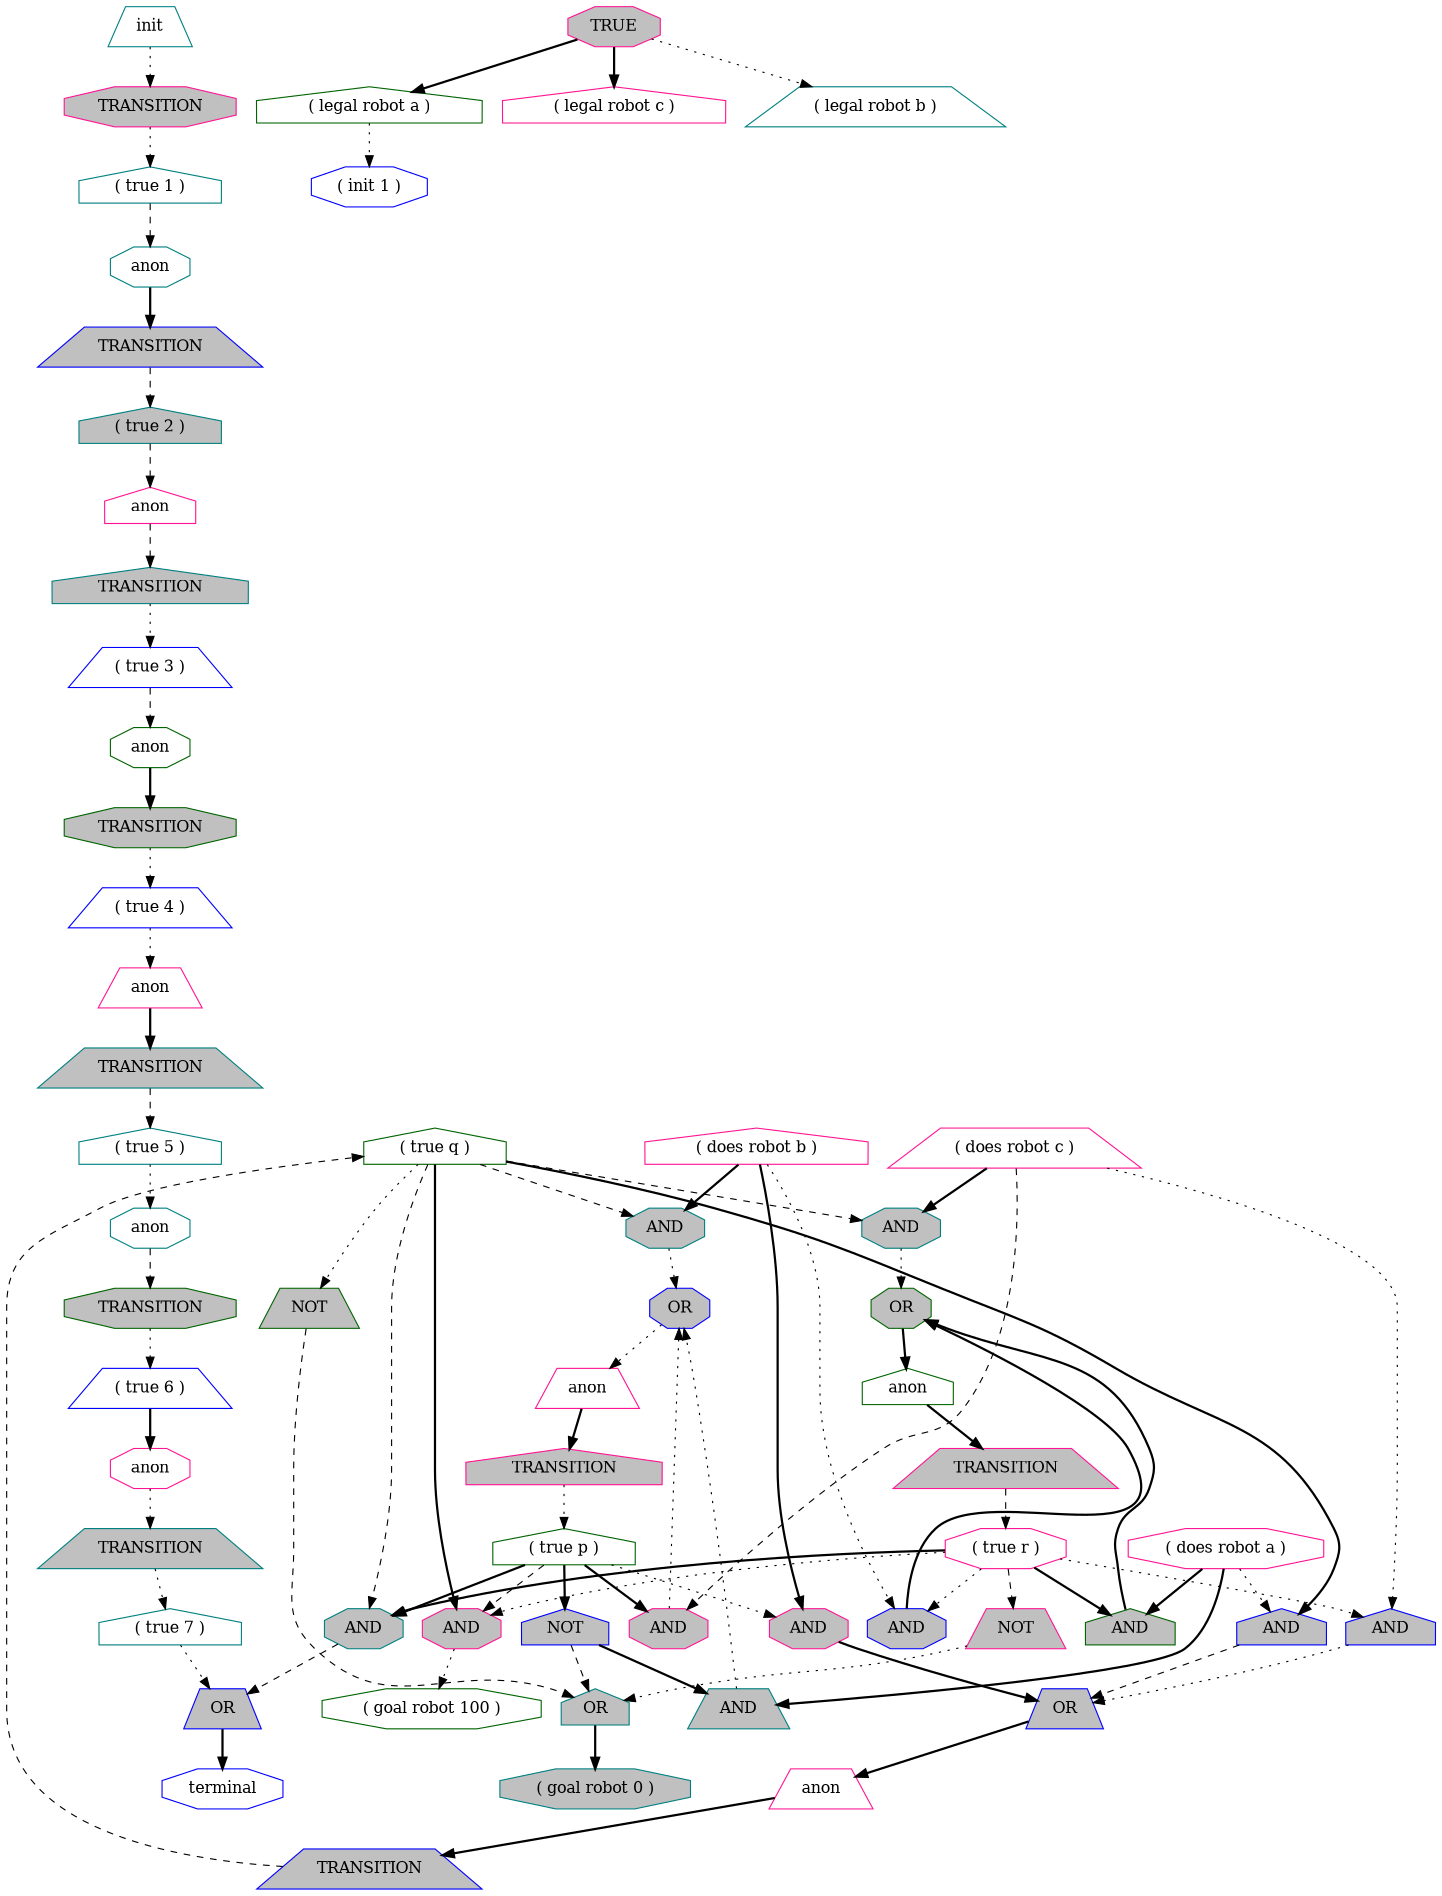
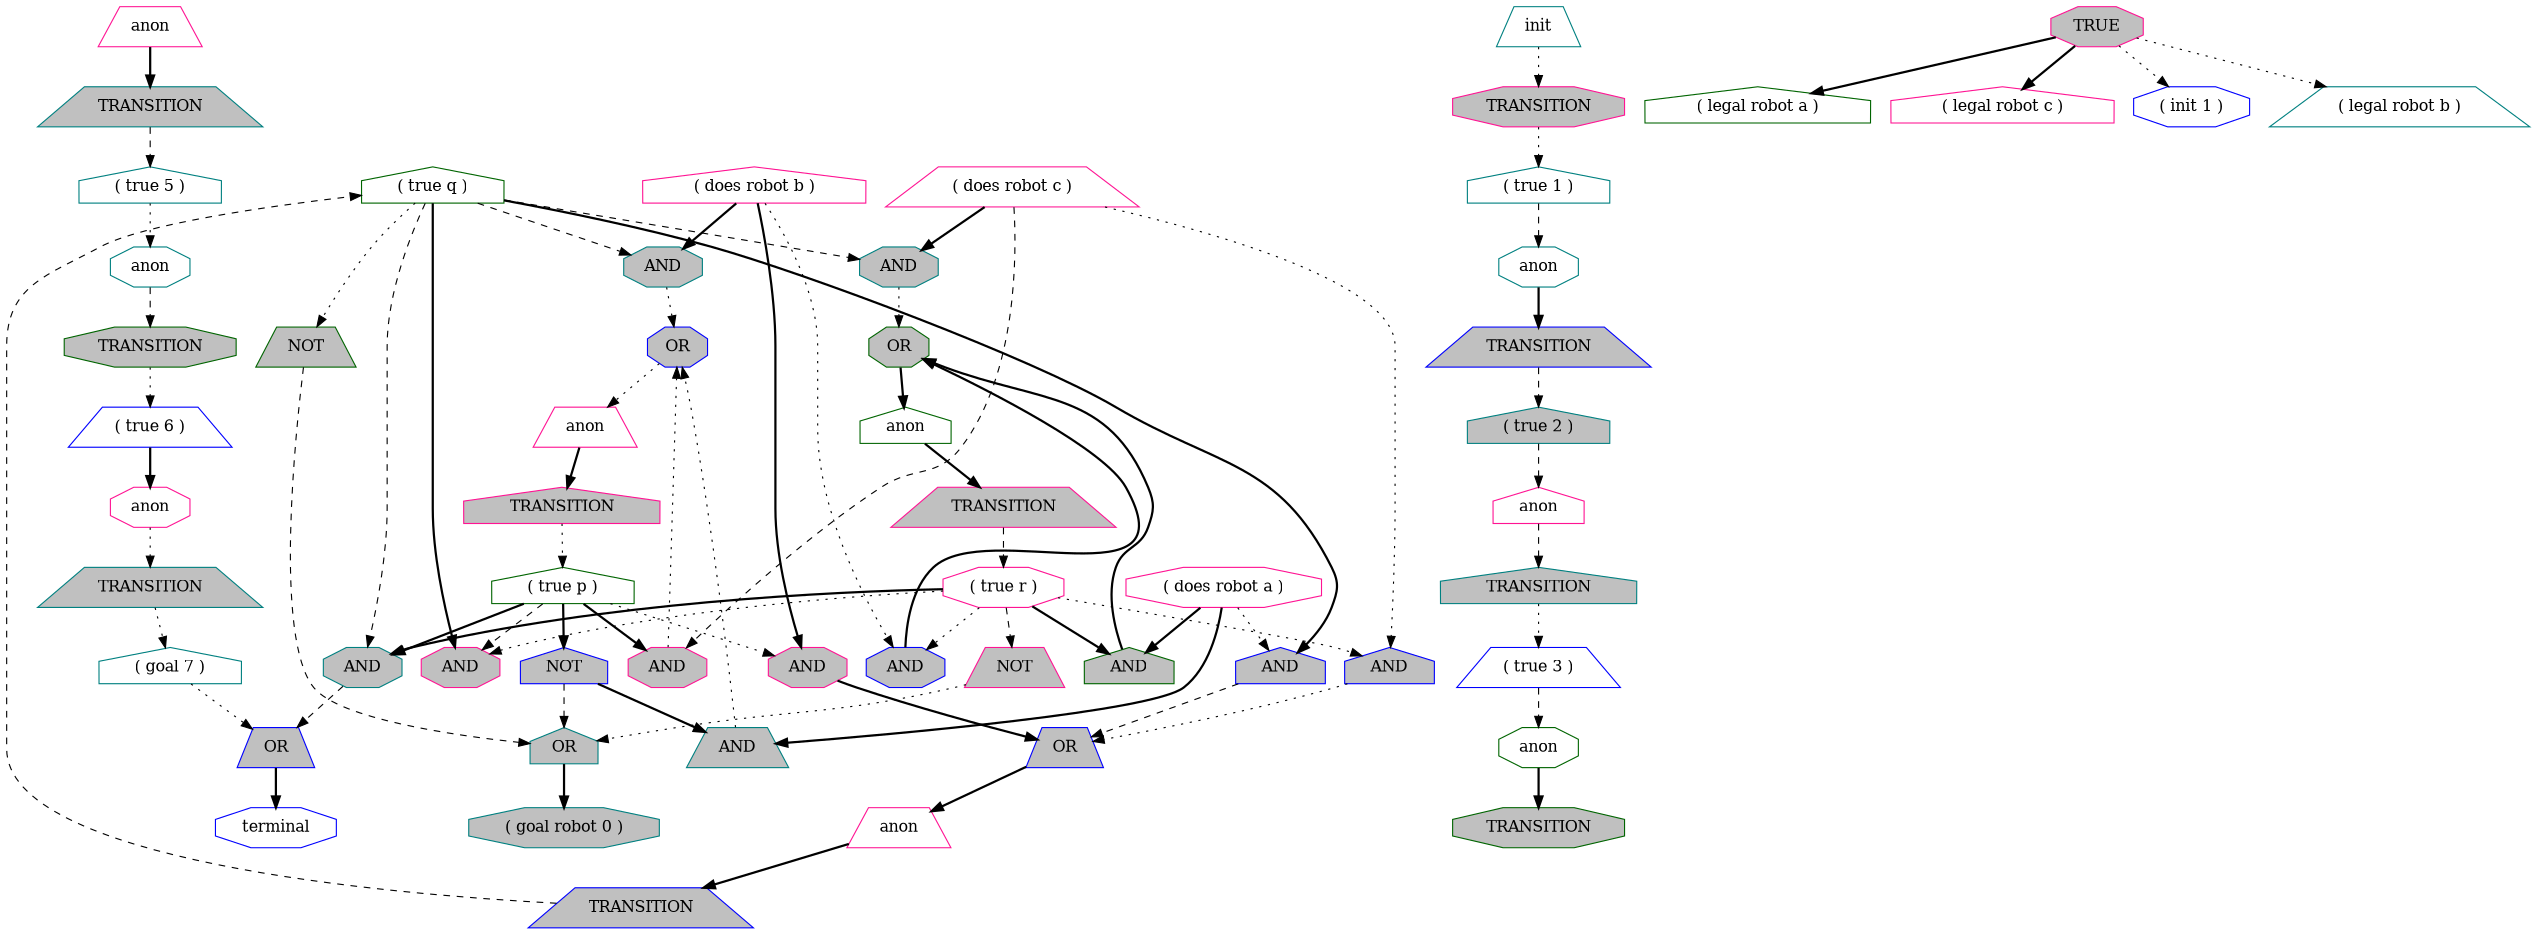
(369, 139) -> (2139, 63)
(150, 908) -> none
(170, 1629) -> (170, 667)
(432, 1709) -> none
